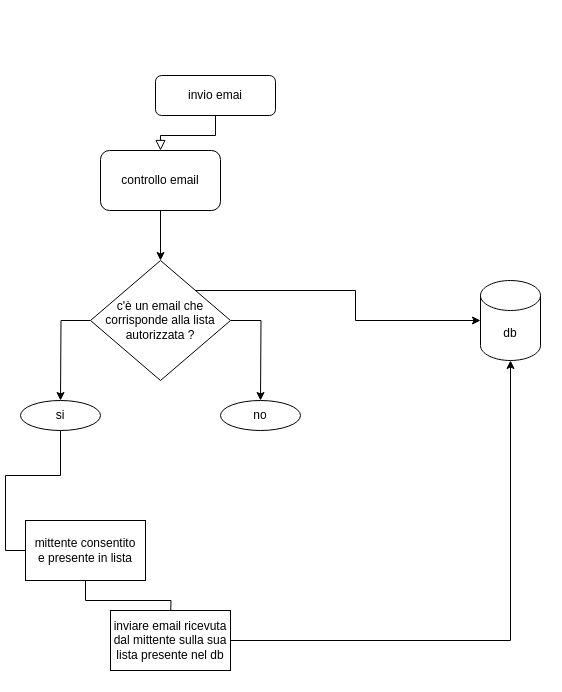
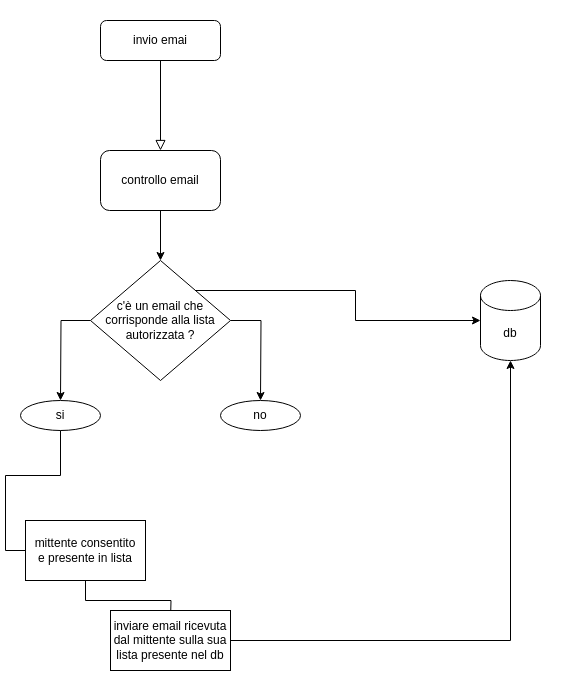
(216, 96) -> (161, 41)
